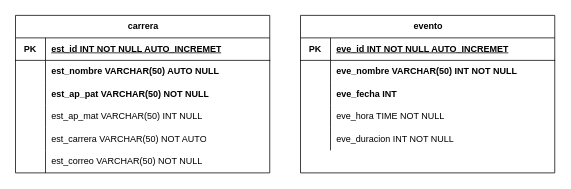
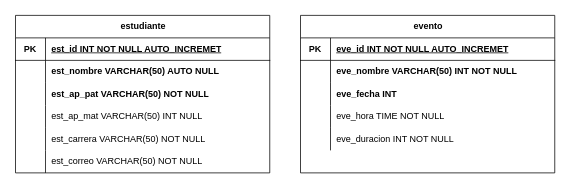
(143, 27) -> (143, 27)
(129, 139) -> (129, 139)
